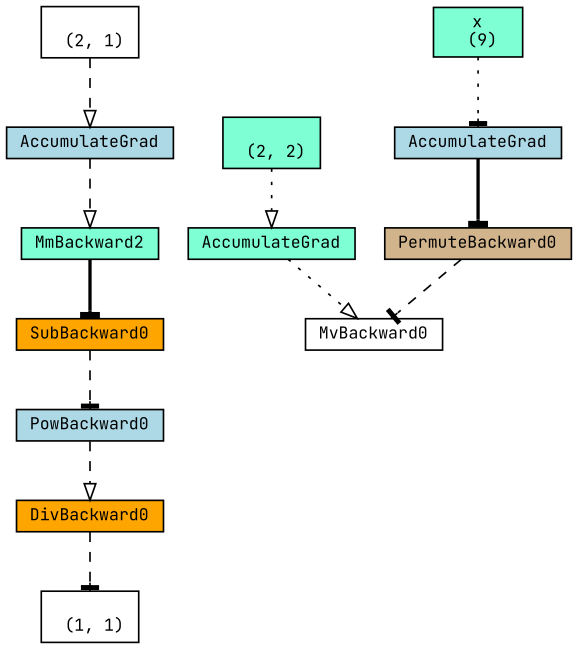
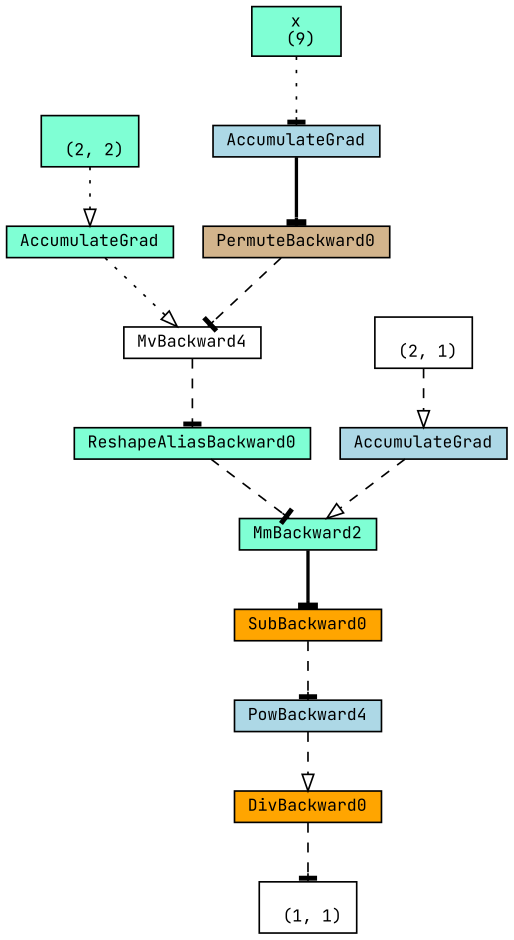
(374, 334) -> (192, 343)
(90, 425) -> (308, 716)
none -> (192, 443)
